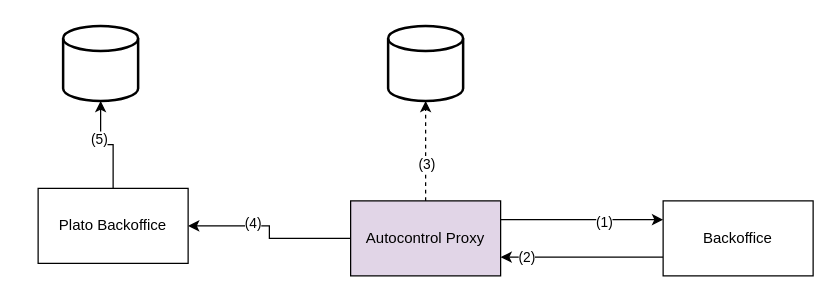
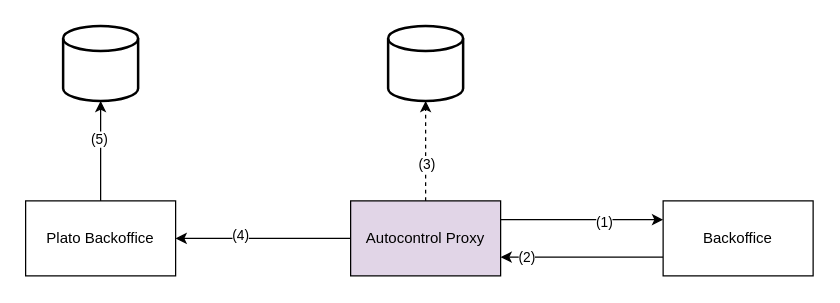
(113, 226) -> (101, 238)
